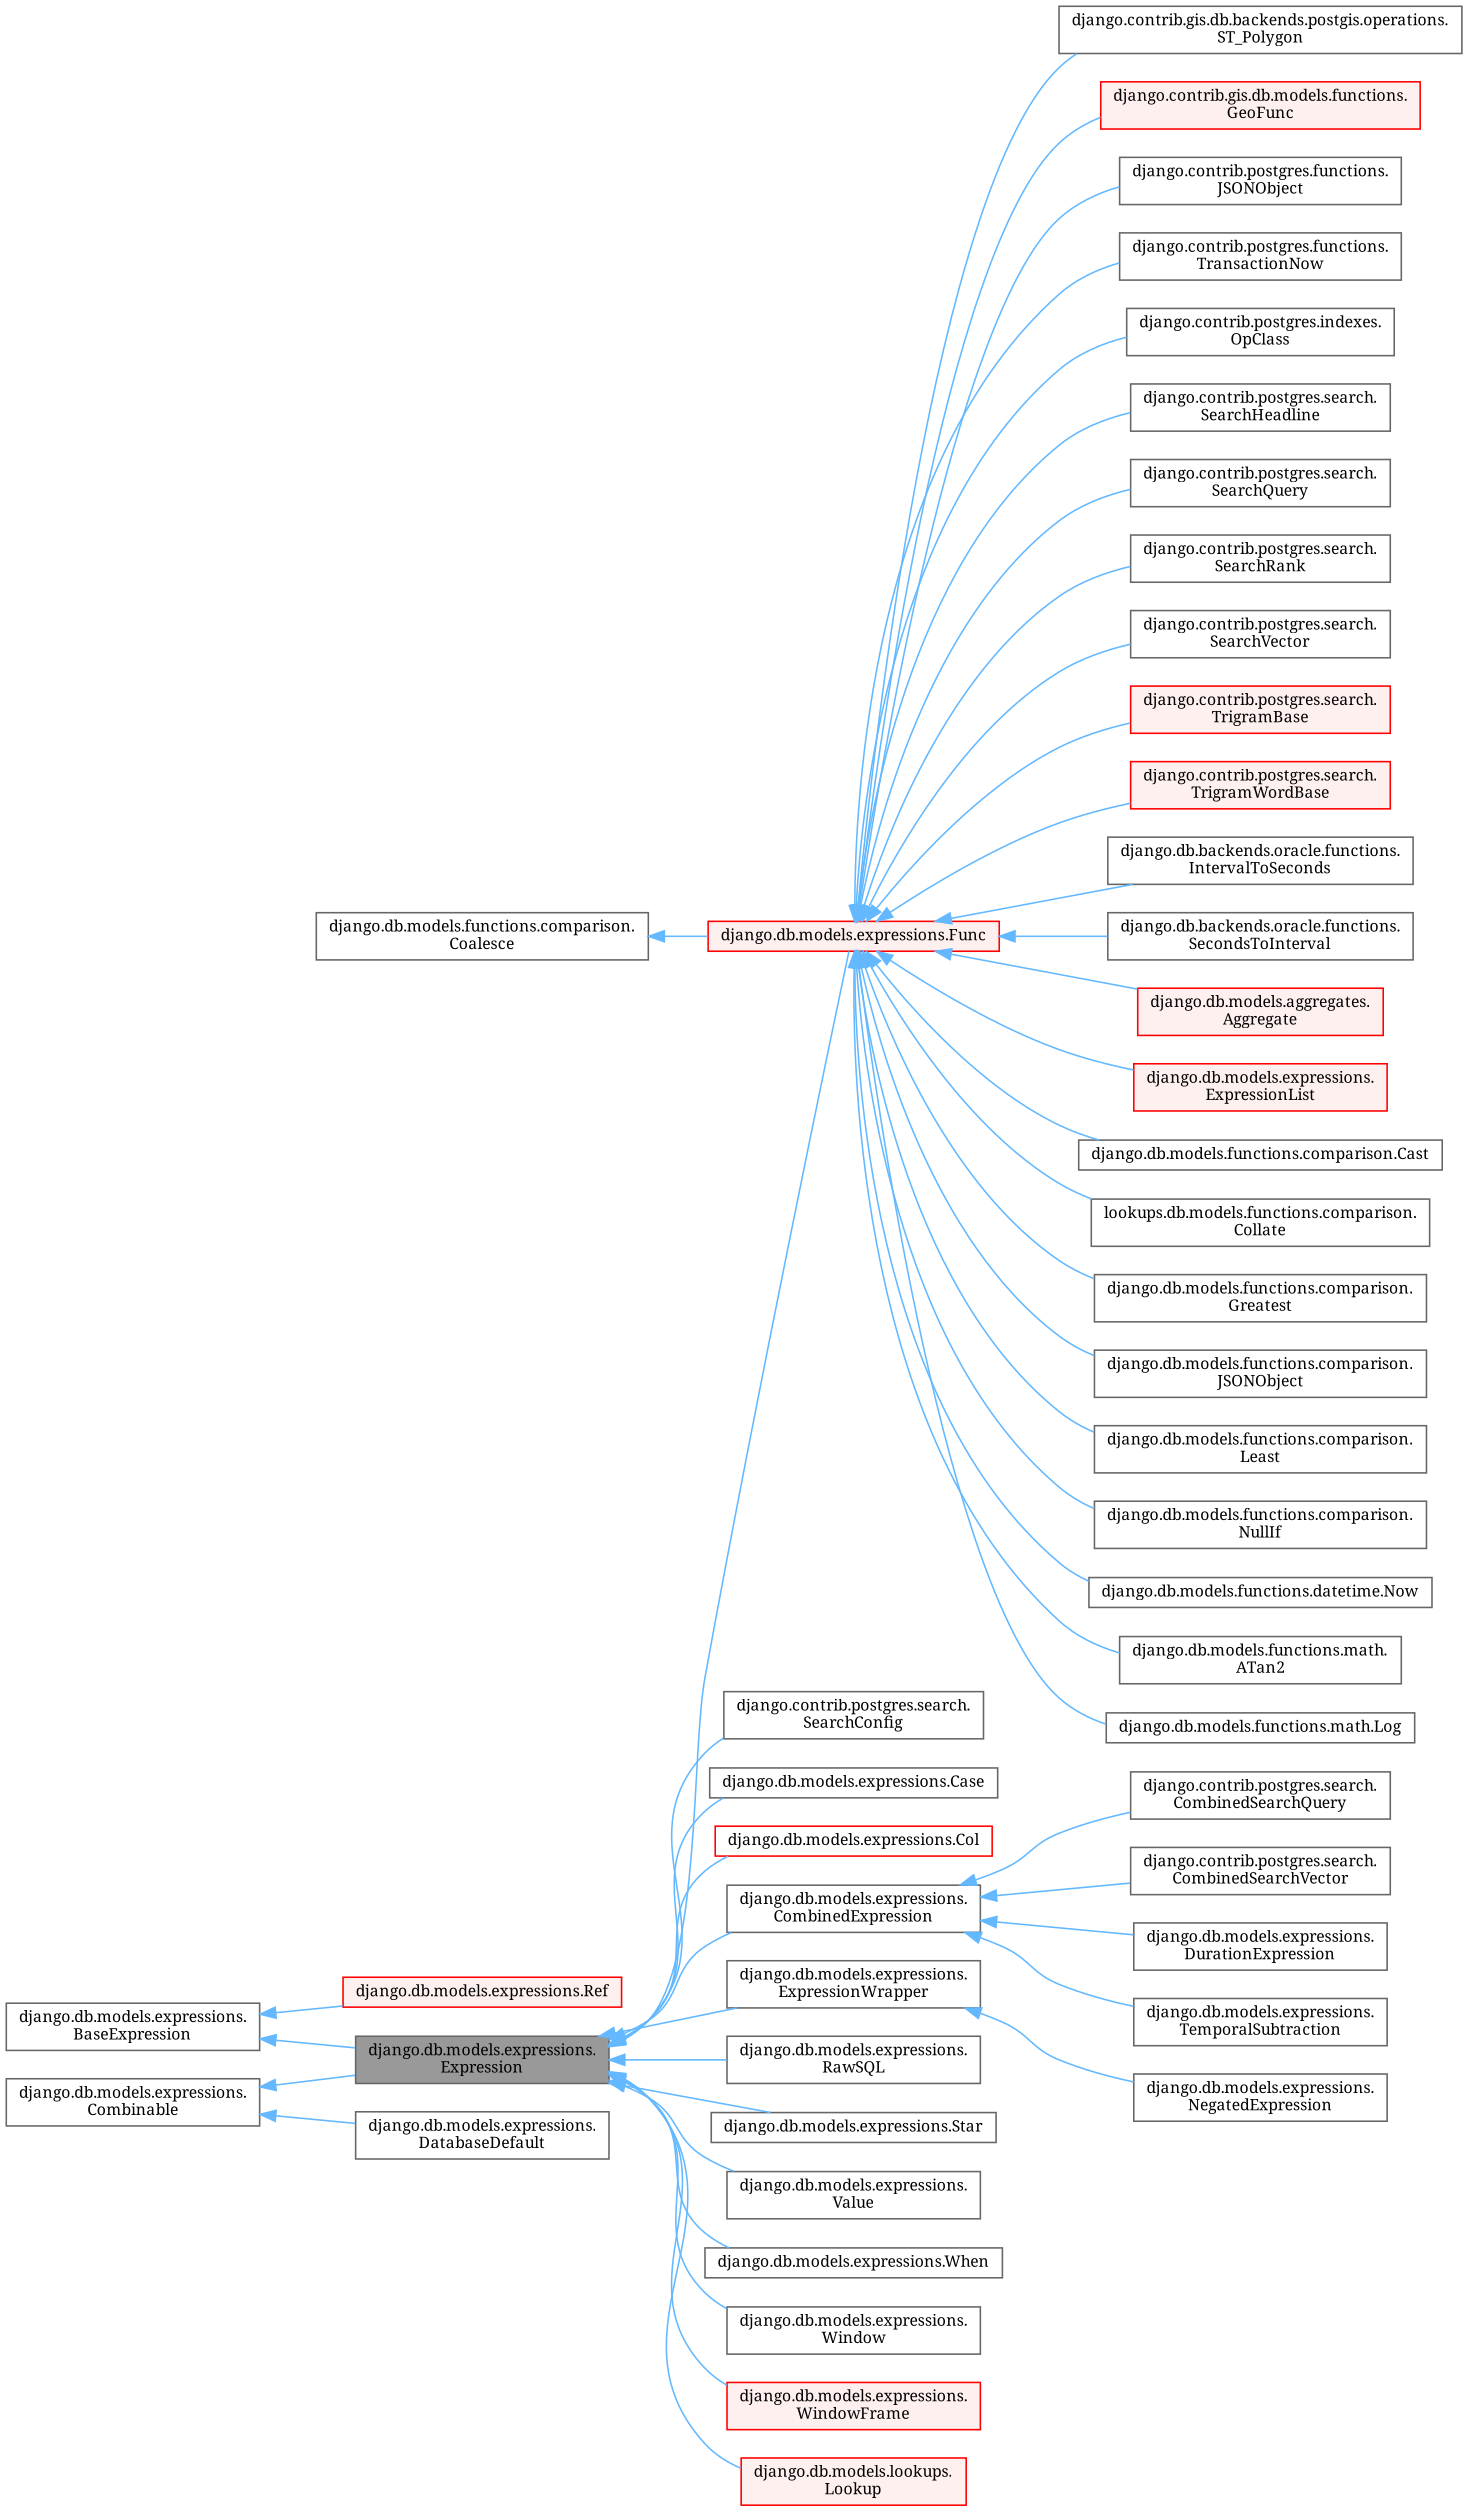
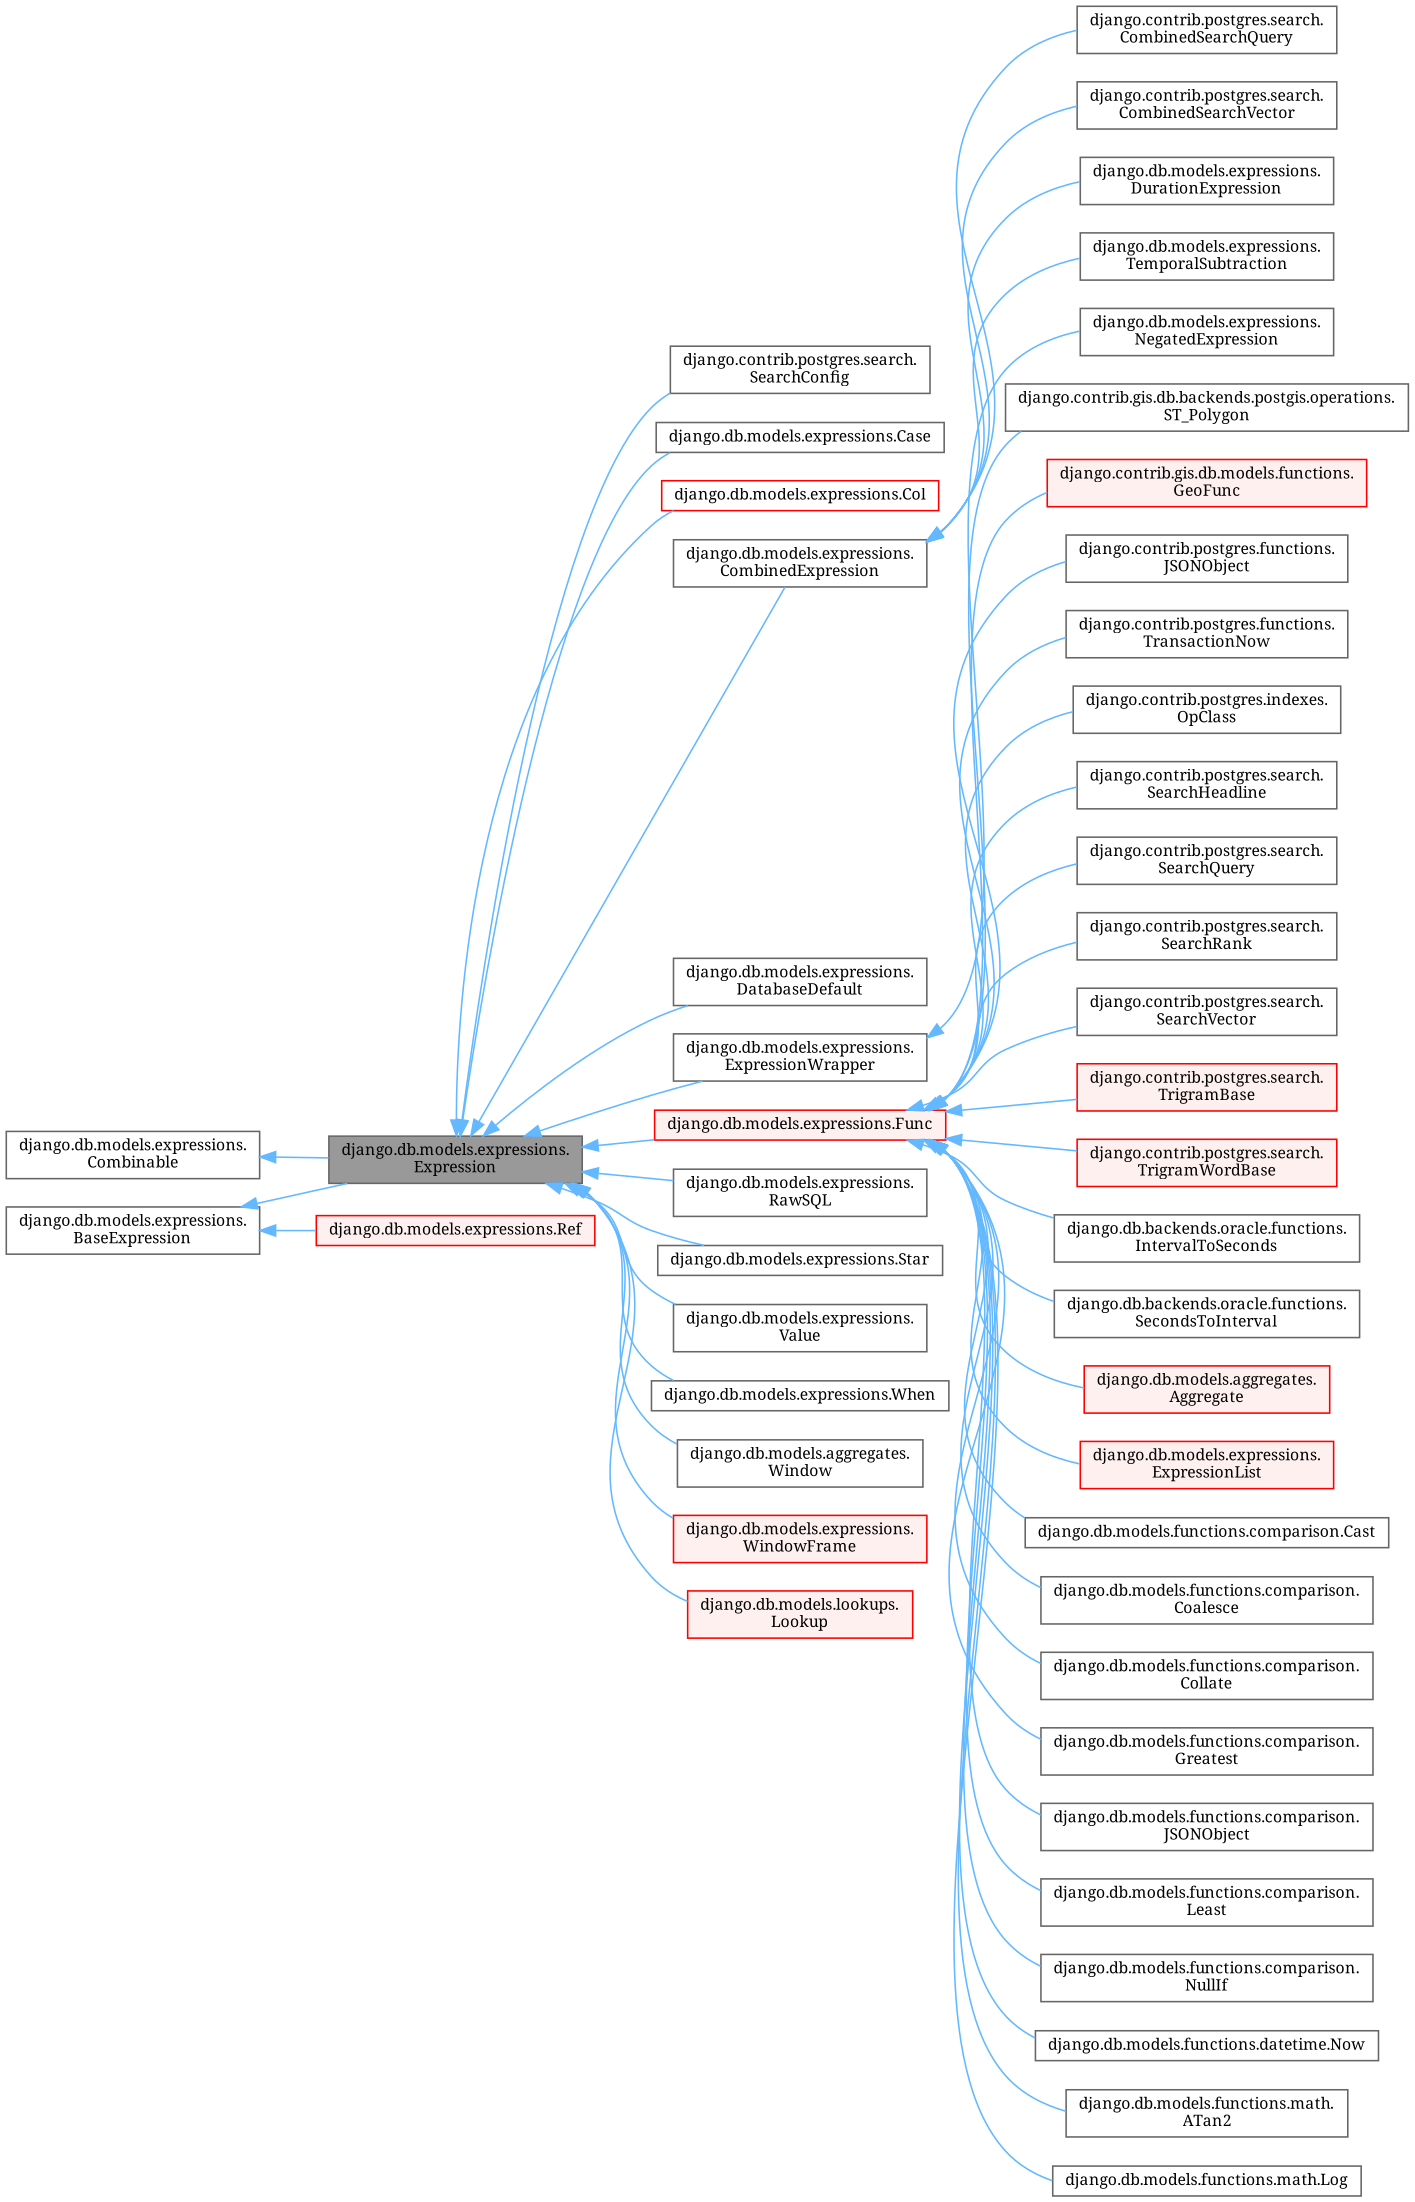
(686, 936) -> (973, 1376)
(1260, 1223) -> (1207, 1676)
(316, 2120) -> (586, 1057)
(854, 2331) -> (800, 1463)
